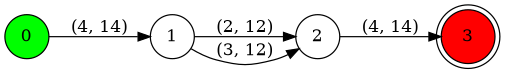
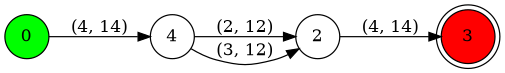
(172, 37) -> (172, 37)
